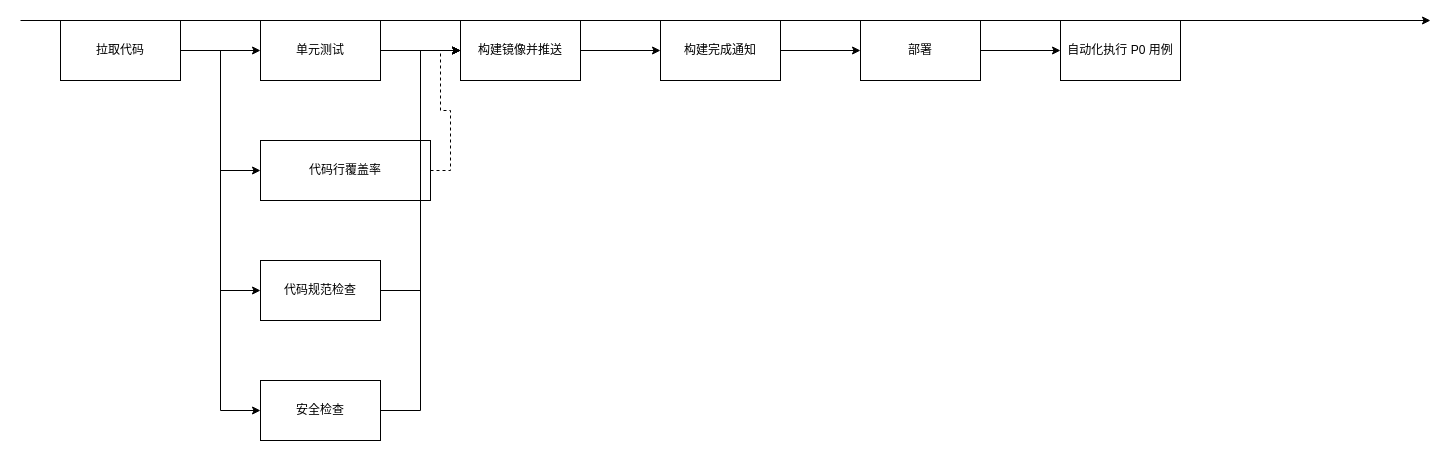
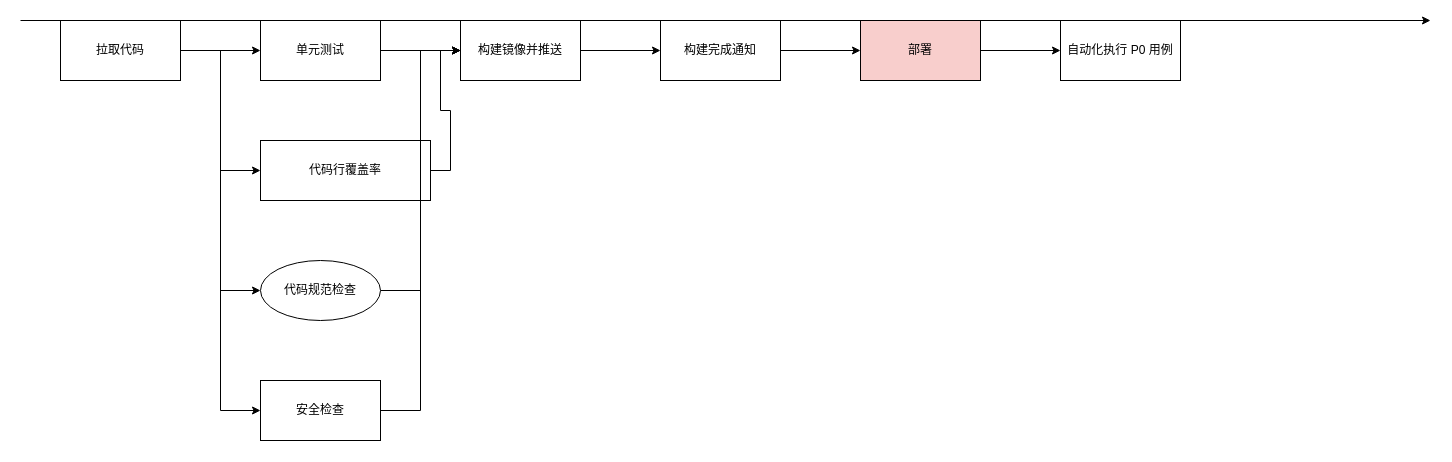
(921, 51) -> (921, 51)
(451, 116) -> (451, 116)
(321, 291) -> (321, 291)
